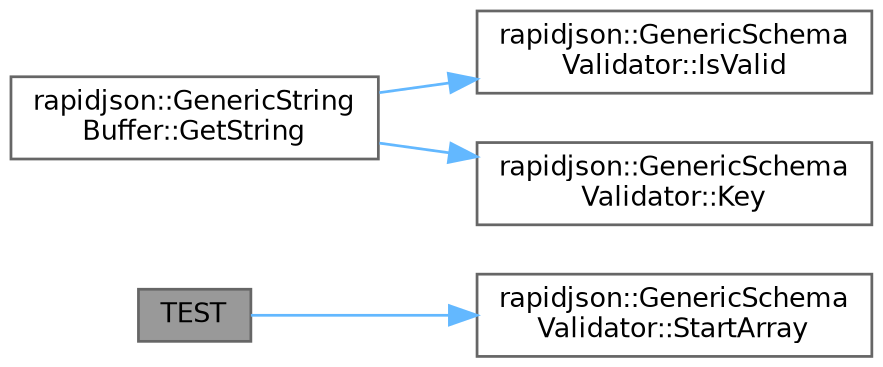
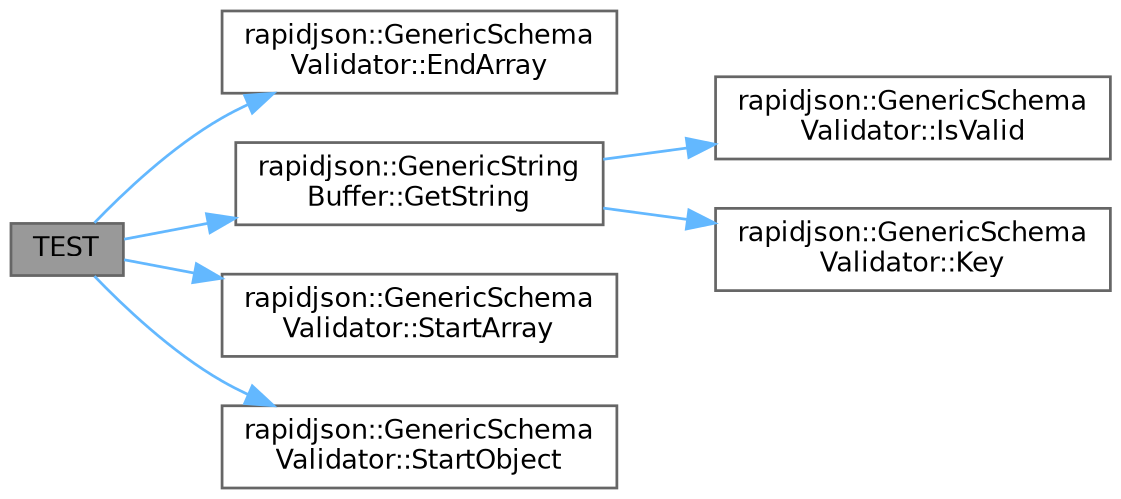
none -> (419, 52)
none -> (166, 231)
none -> (419, 447)
